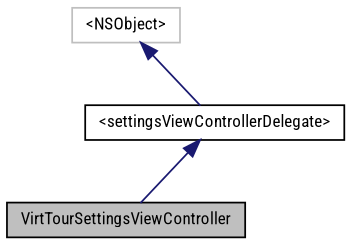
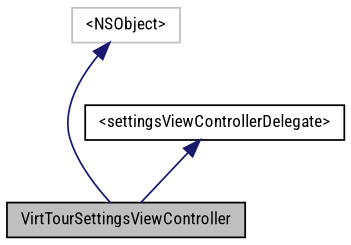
(177, 80) -> (69, 132)
